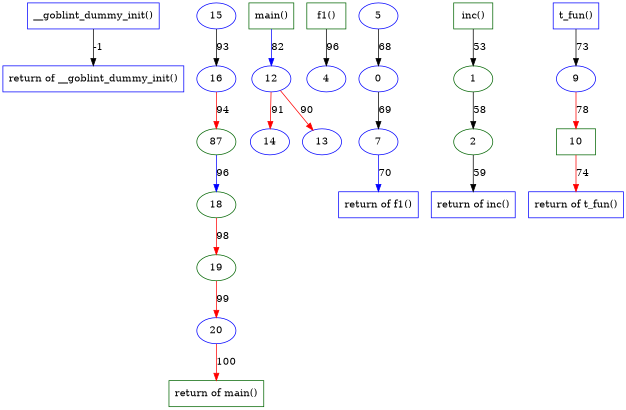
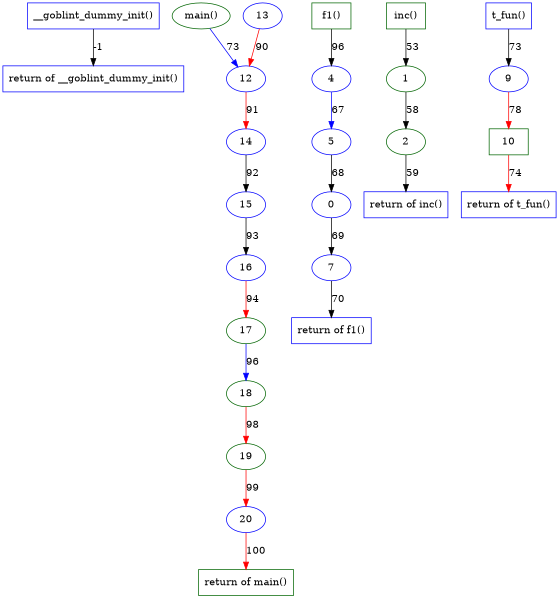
(271, 16) -> (201, 16)
(278, 47) -> (233, 47)
none -> (331, 107)
(294, 108) -> (255, 44)
(216, 142) -> (246, 331)
none -> (246, 170)
(378, 170) -> (331, 296)
